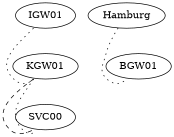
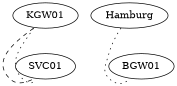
(46, 16) -> none
(46, 117) -> (46, 66)
